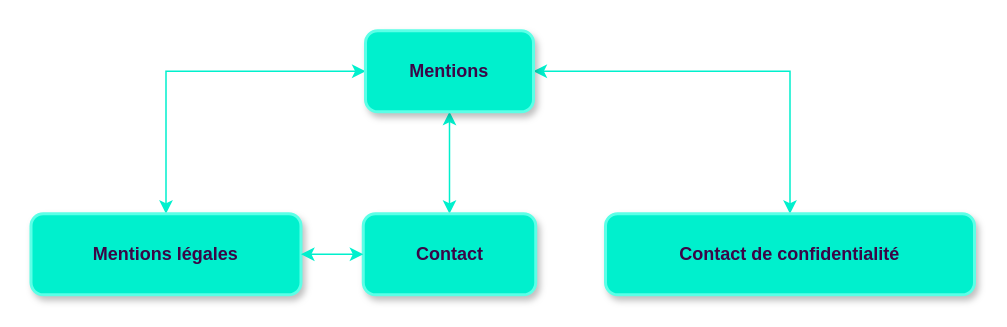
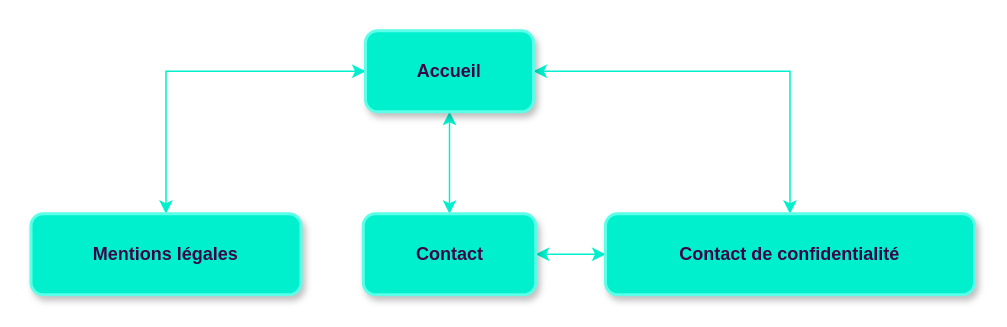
(449, 71) -> (449, 71)
(332, 254) -> none
none -> (570, 254)
